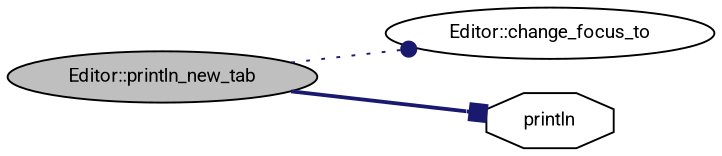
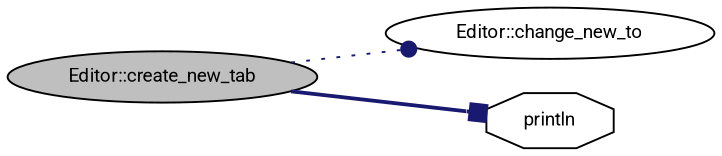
(550, 33) -> (550, 33)
(162, 77) -> (162, 77)
